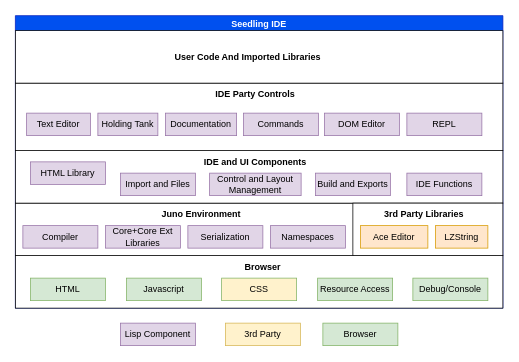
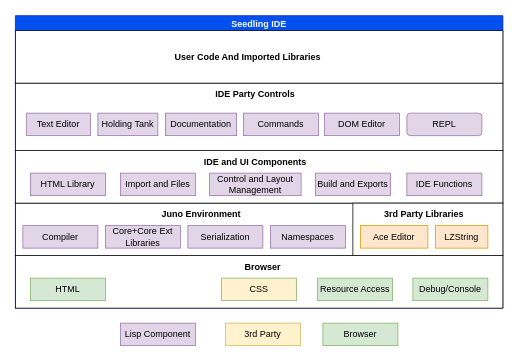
(444, 124) -> (444, 124)
(68, 173) -> (68, 184)
(164, 289) -> none
